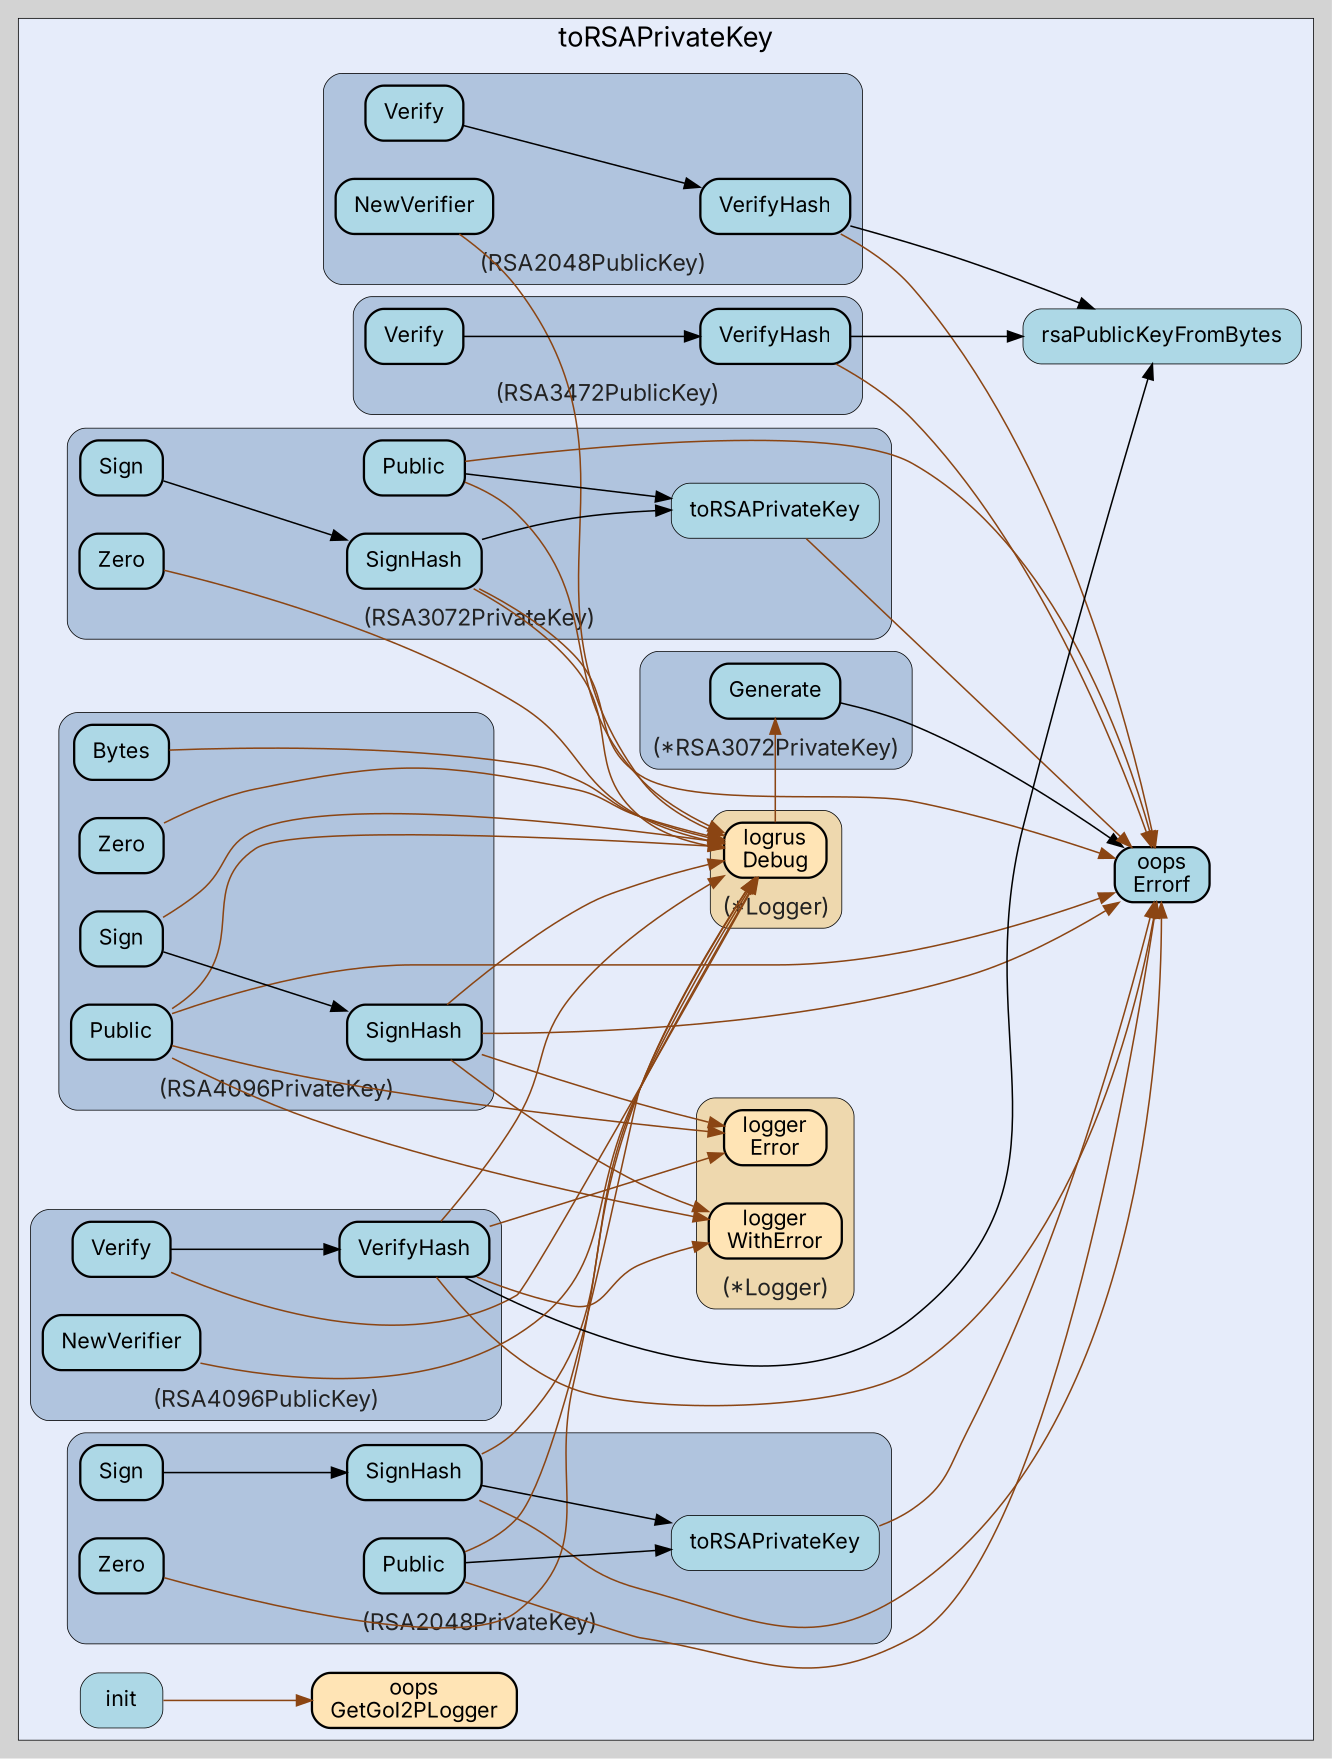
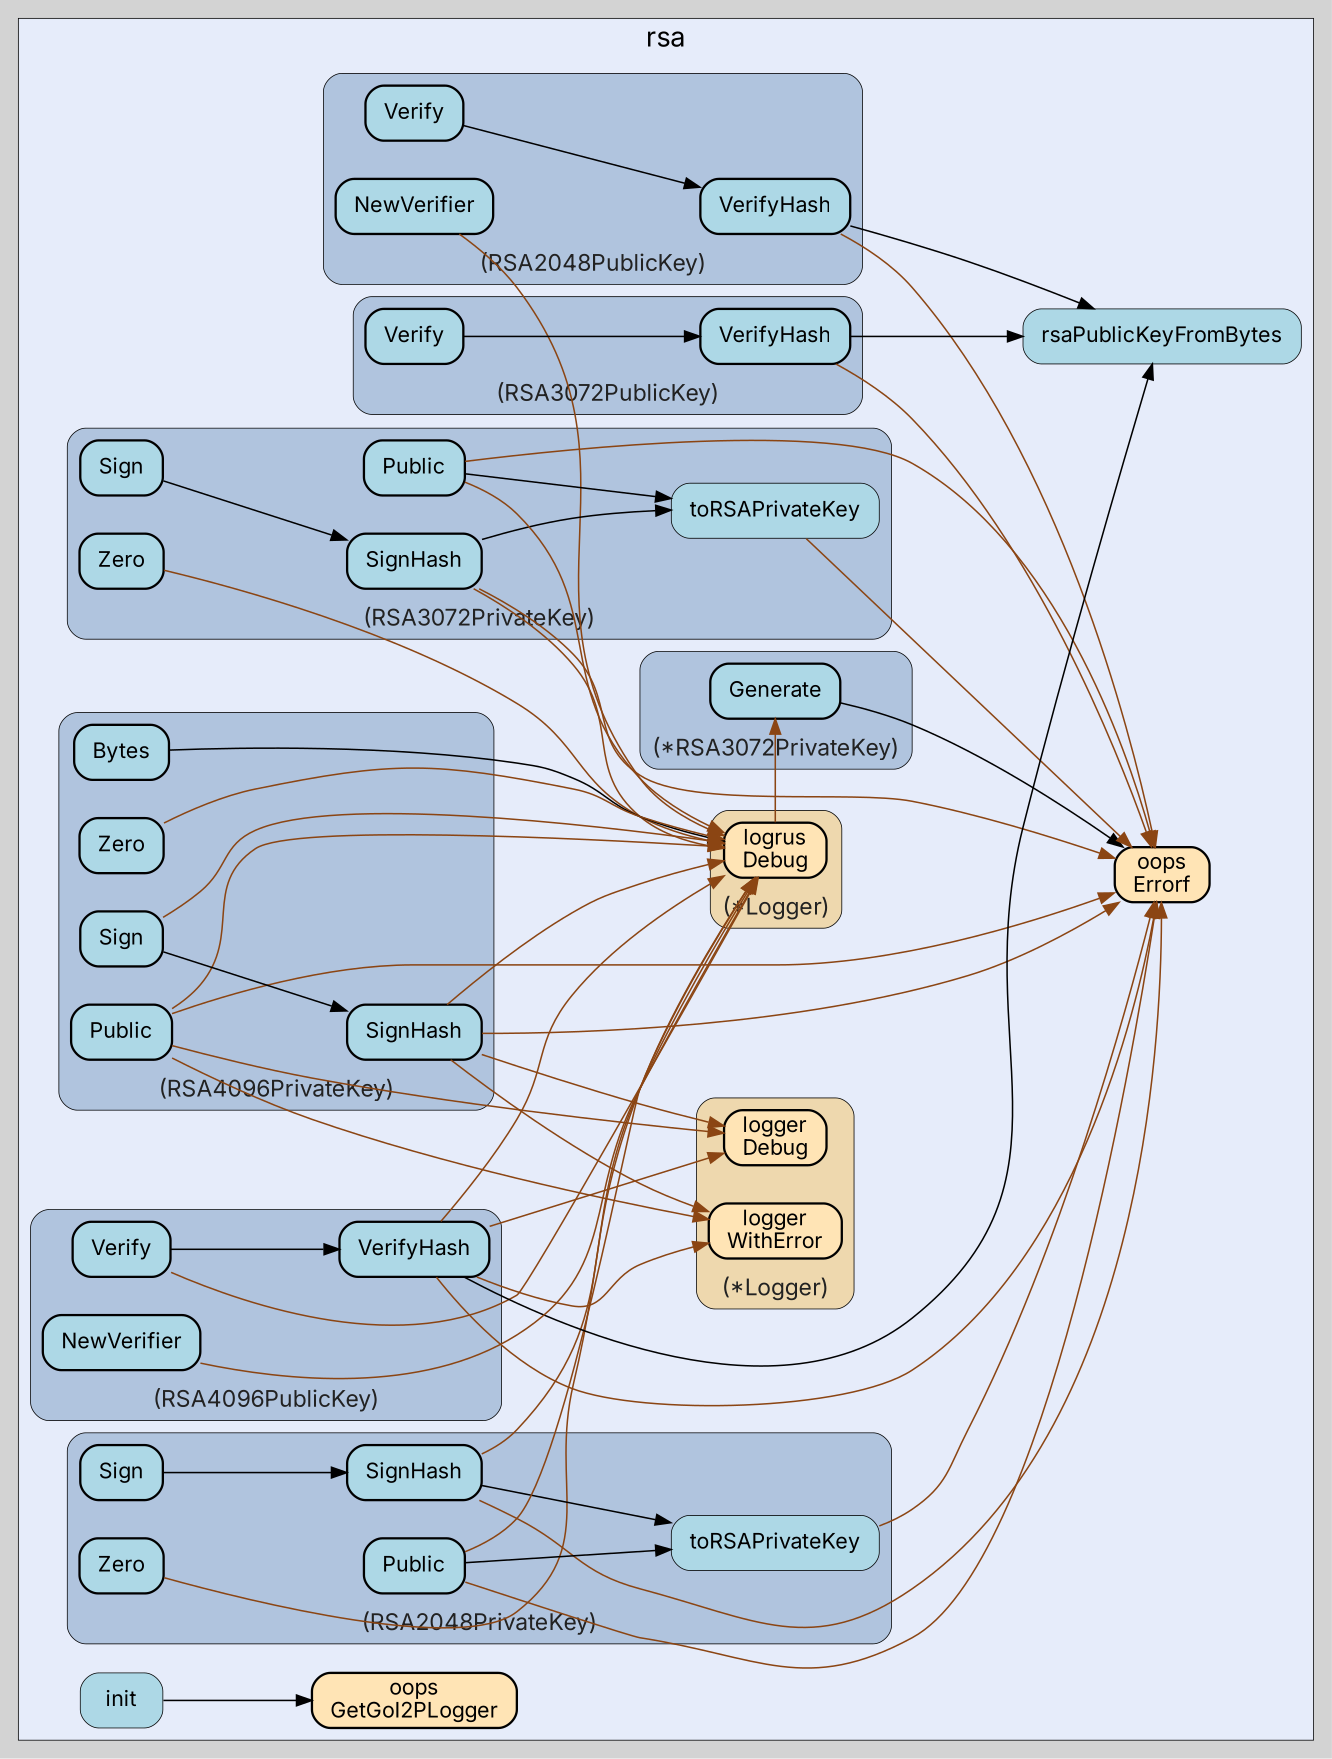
(666, 40) -> (666, 40)
(608, 395) -> (608, 395)
(447, 755) -> (447, 755)
(1162, 875) -> (1162, 875)
(775, 1138) -> (775, 1138)
(230, 1700) -> (230, 1700)
